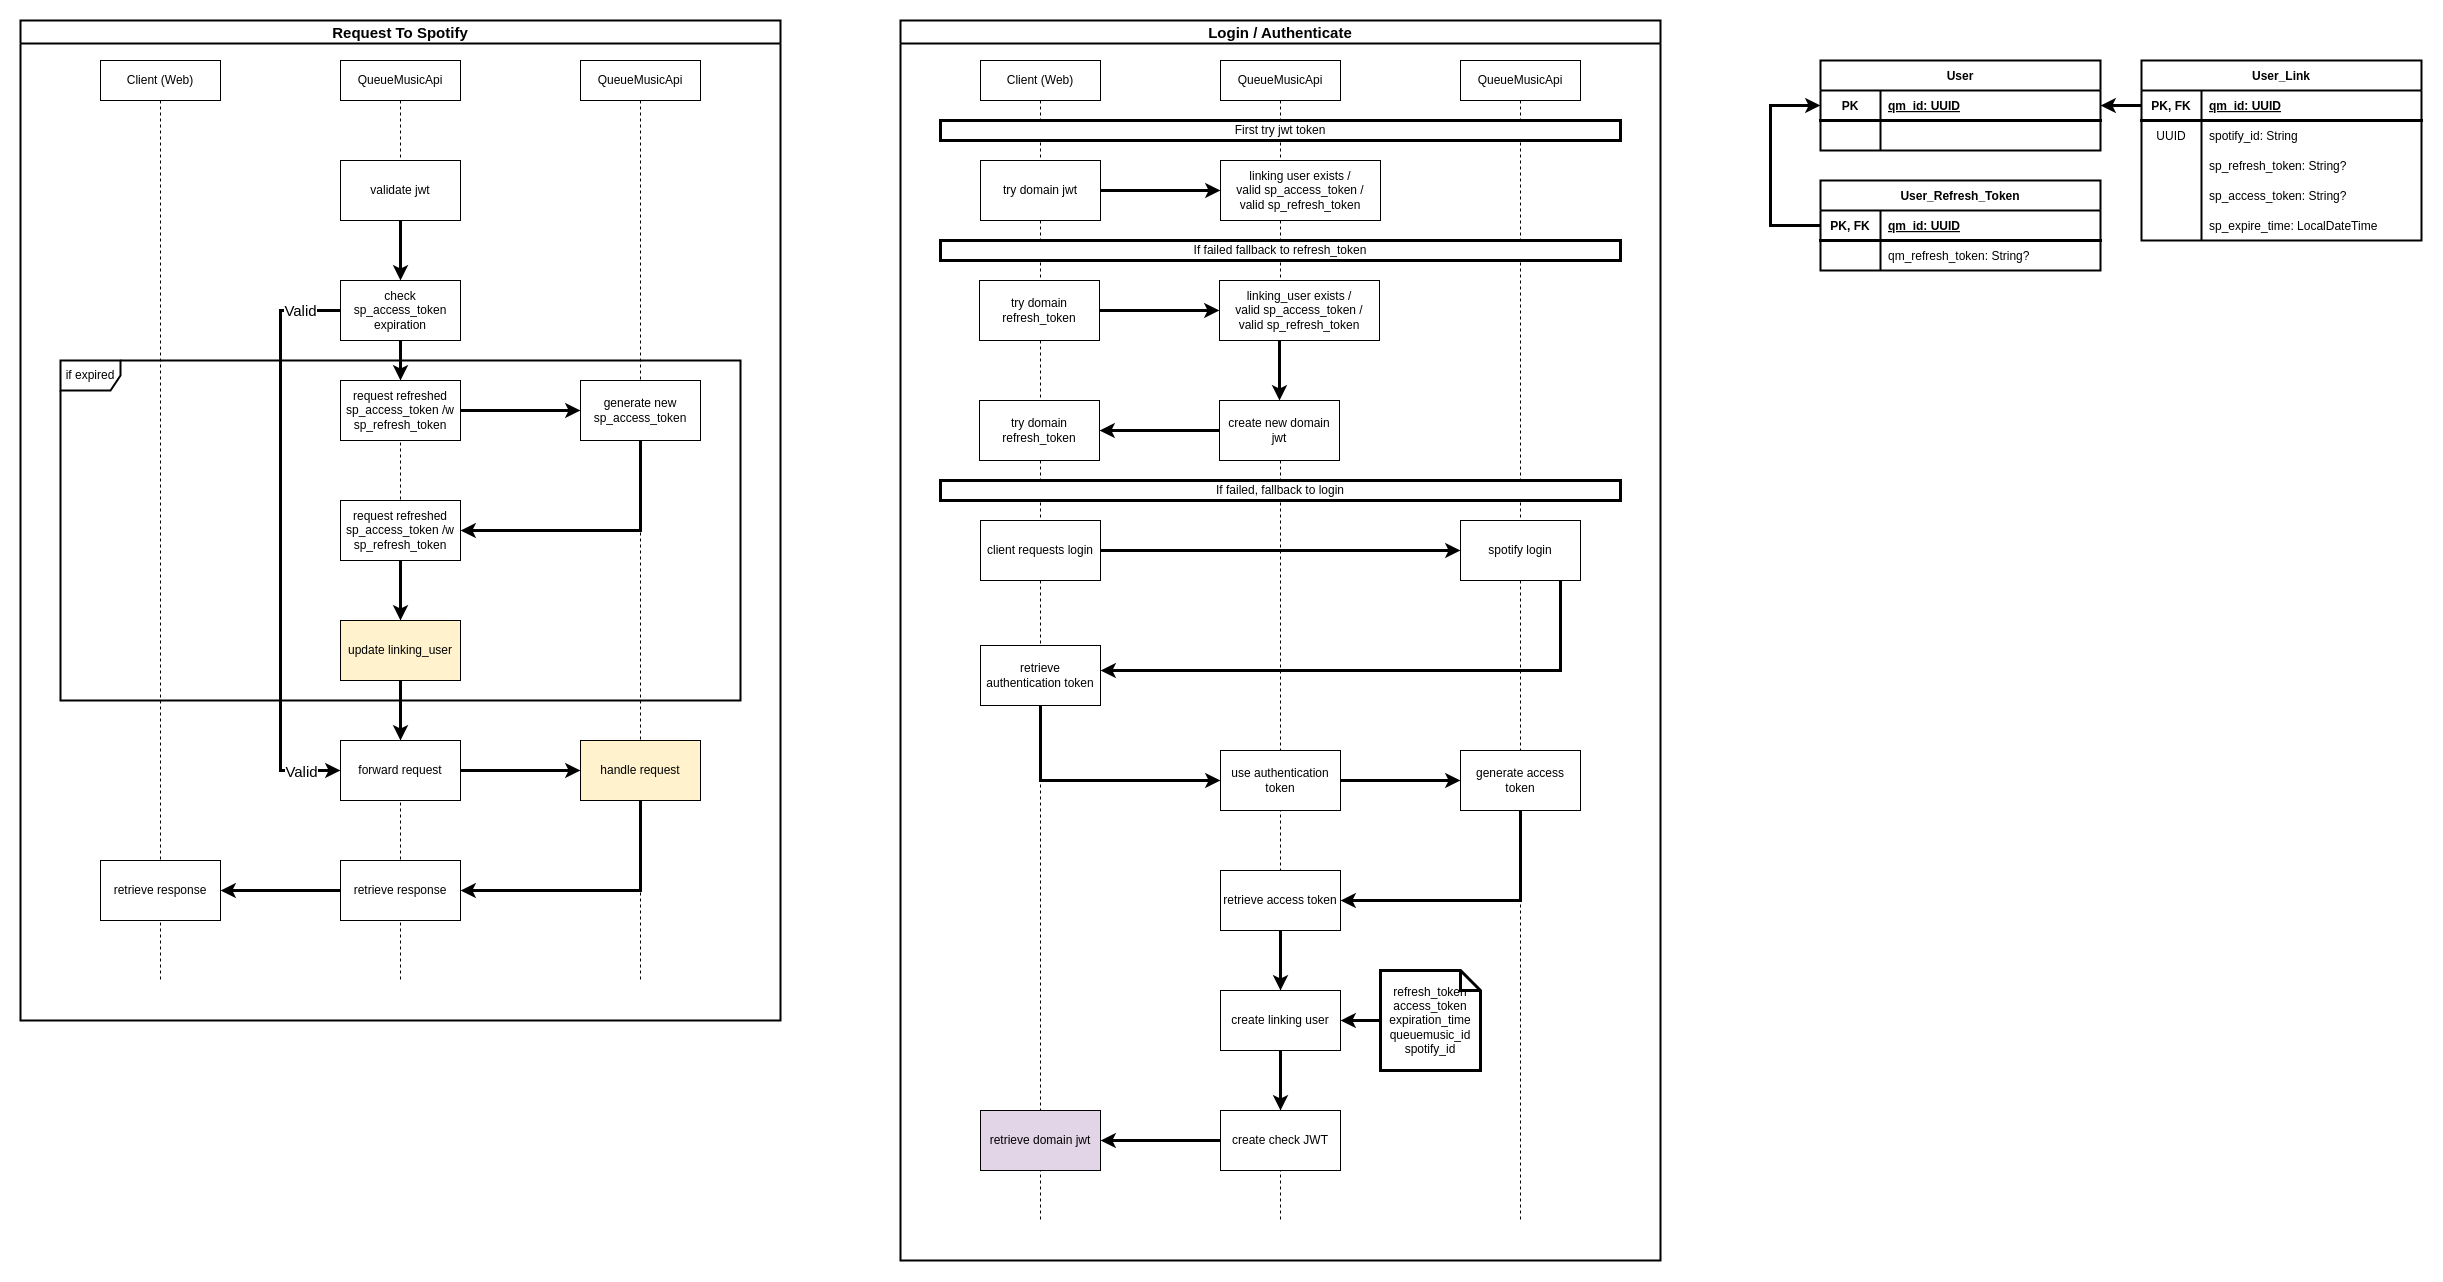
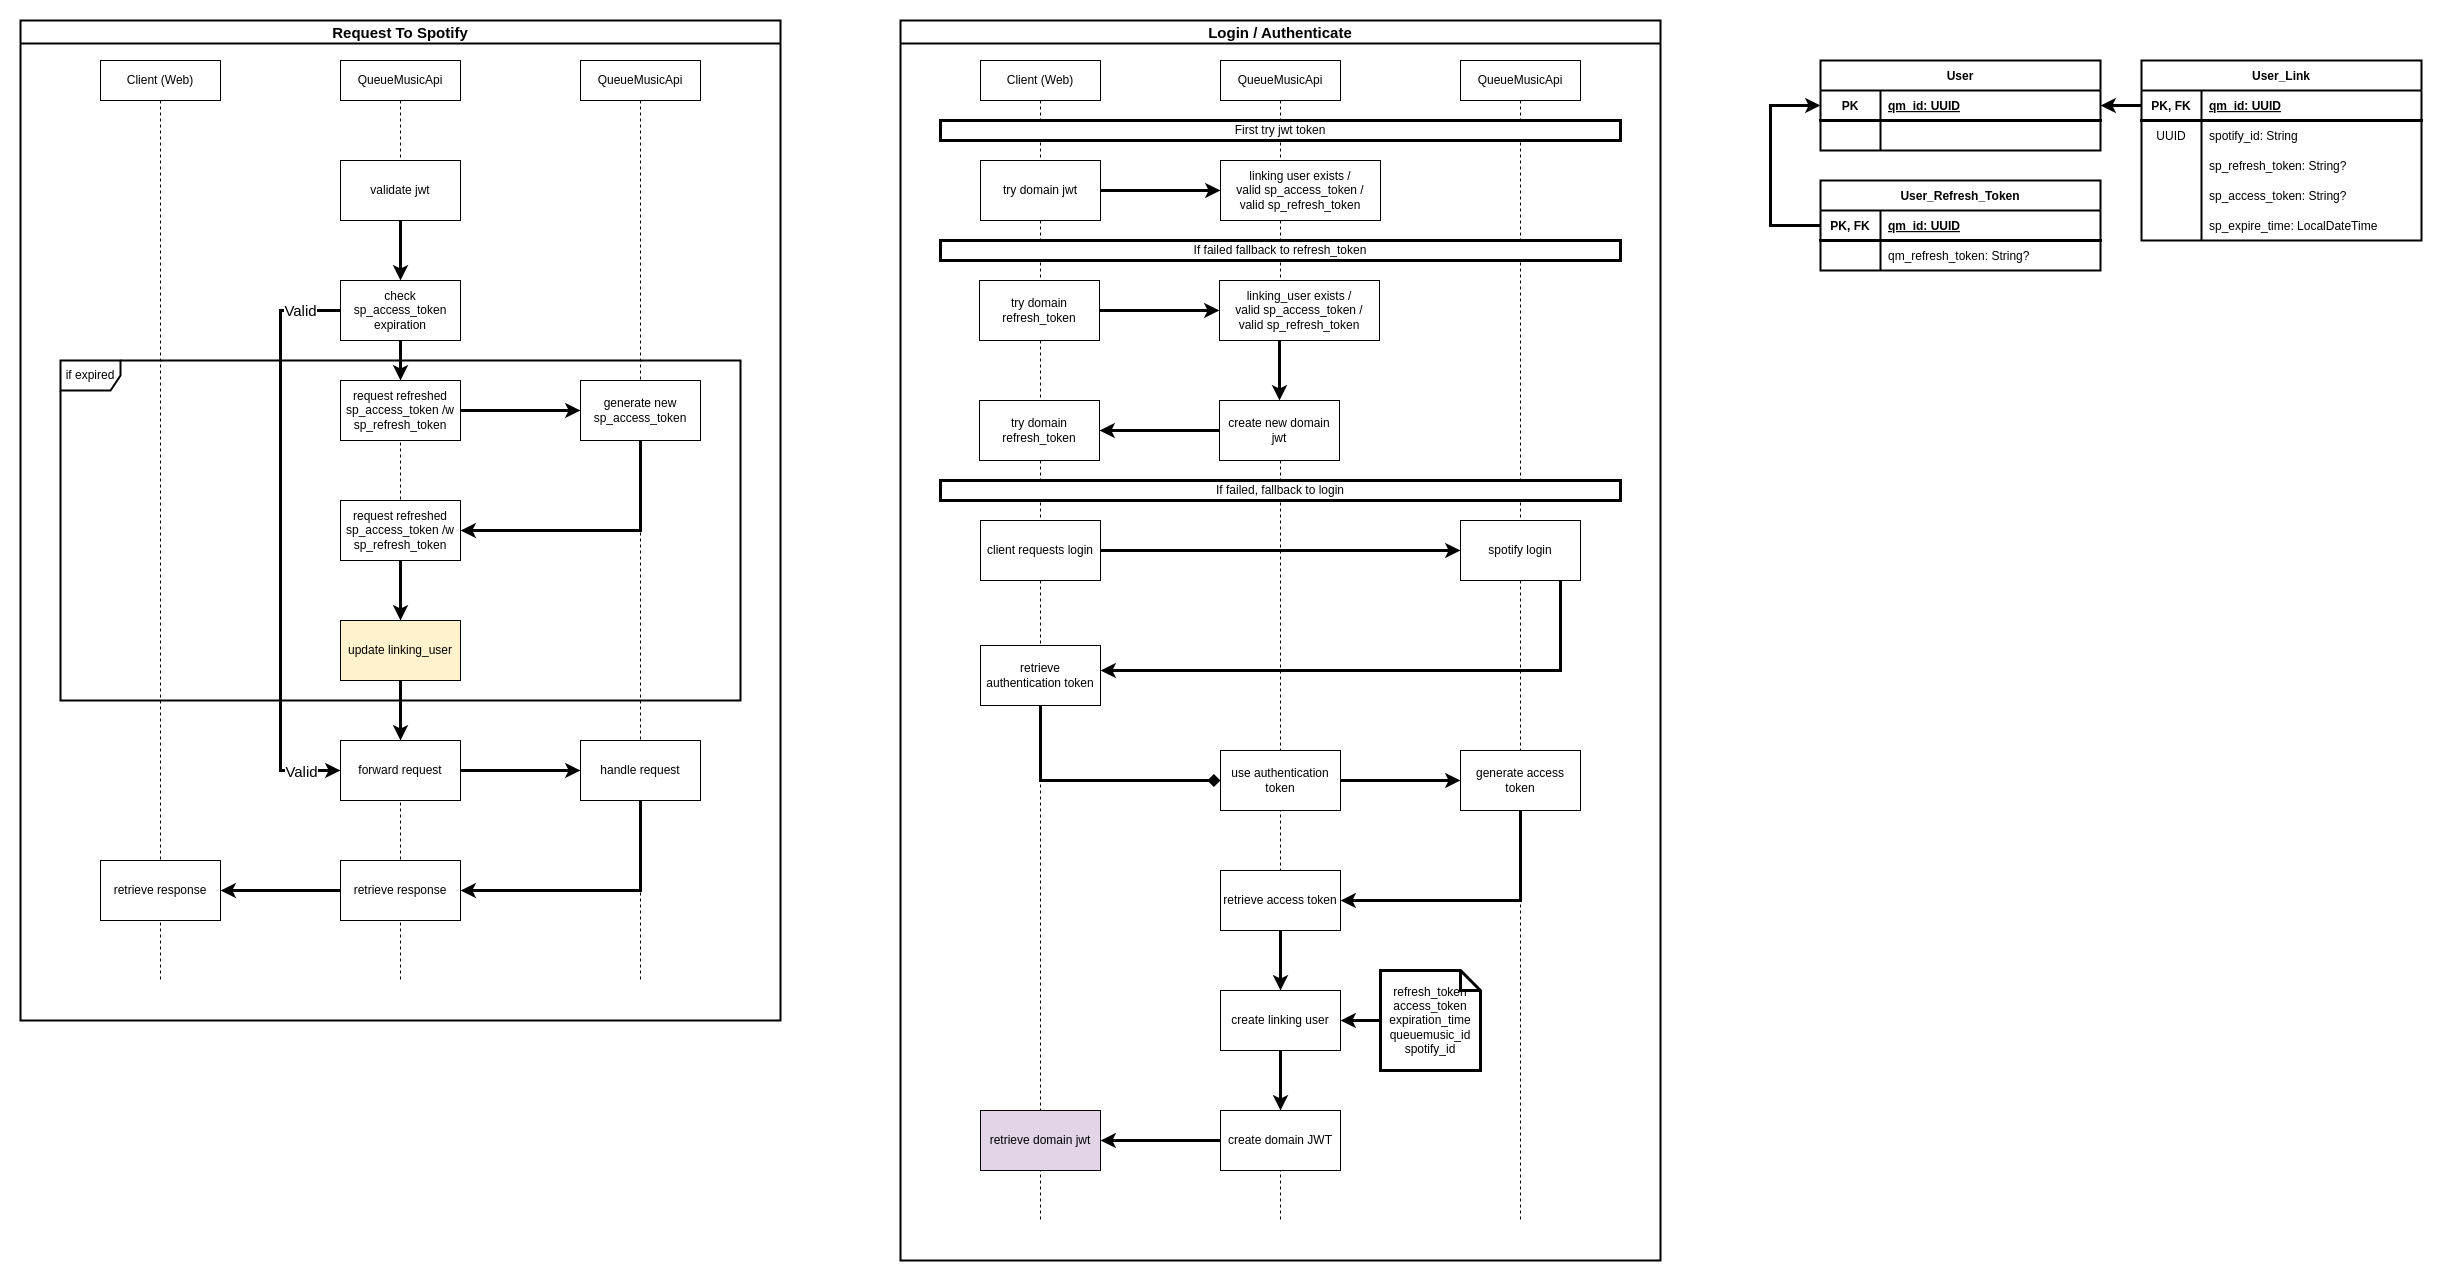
(641, 771) -> (641, 771)
(1208, 781) -> (1207, 781)
(1281, 1141) -> (1281, 1141)
